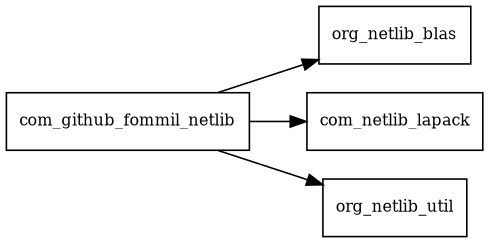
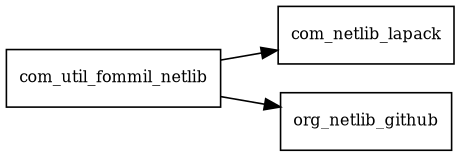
(395, 35) -> none
(128, 121) -> (114, 78)
(395, 208) -> (366, 121)
